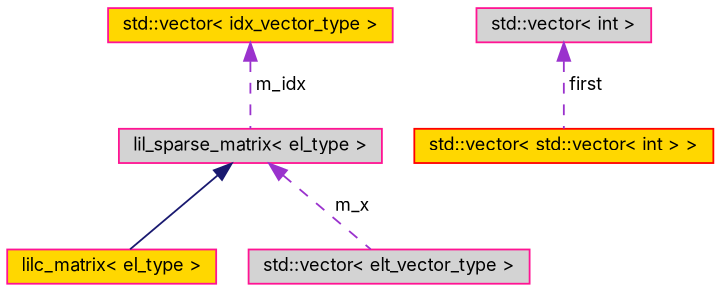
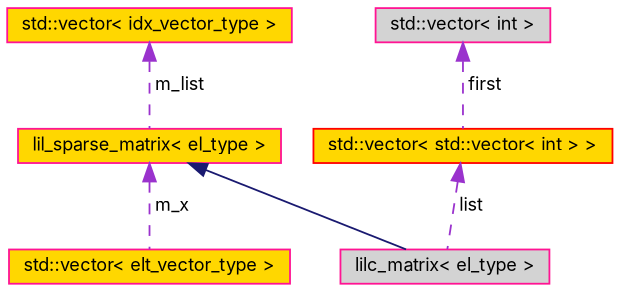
(278, 86) -> (177, 86)
(250, 146) -> (150, 146)
none -> (453, 216)
(112, 267) -> (445, 267)
(389, 267) -> (150, 267)
